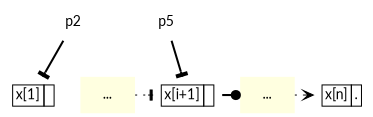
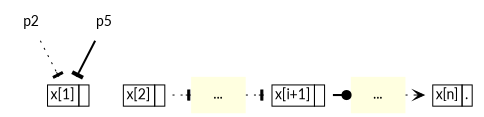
(54, 56) -> (48, 56)
(176, 56) -> (87, 56)
none -> (144, 95)
